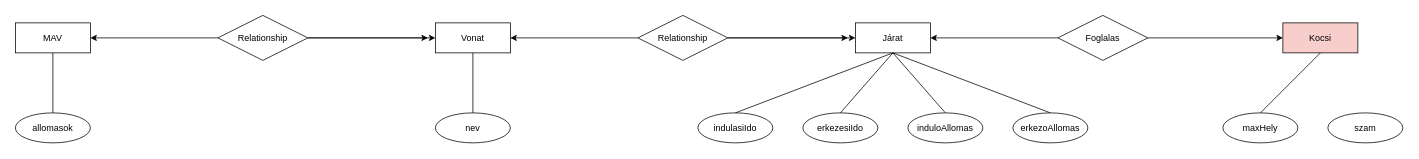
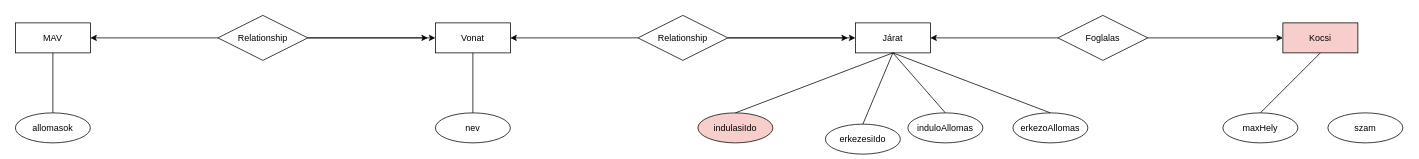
(735, 128) -> (735, 128)
(840, 128) -> (863, 139)
